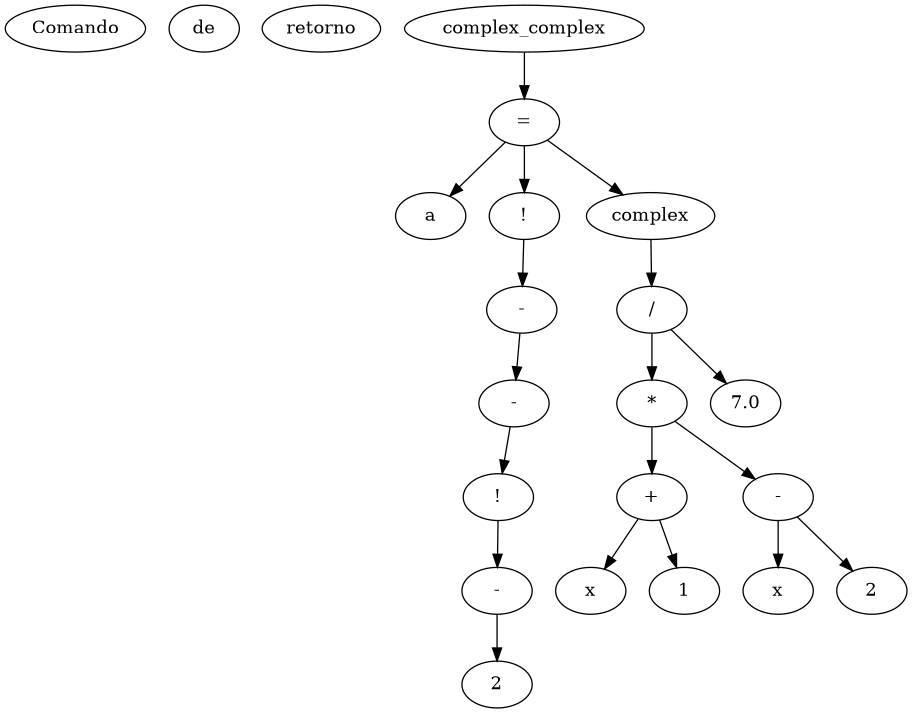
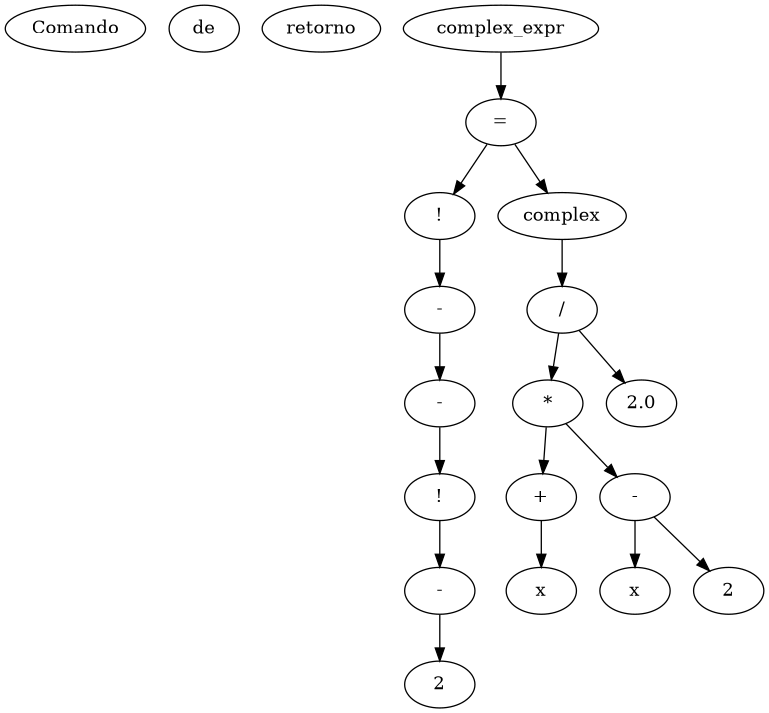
(524, 29) -> (501, 29)
(431, 216) -> none
(746, 403) -> (642, 403)
(684, 591) -> none
